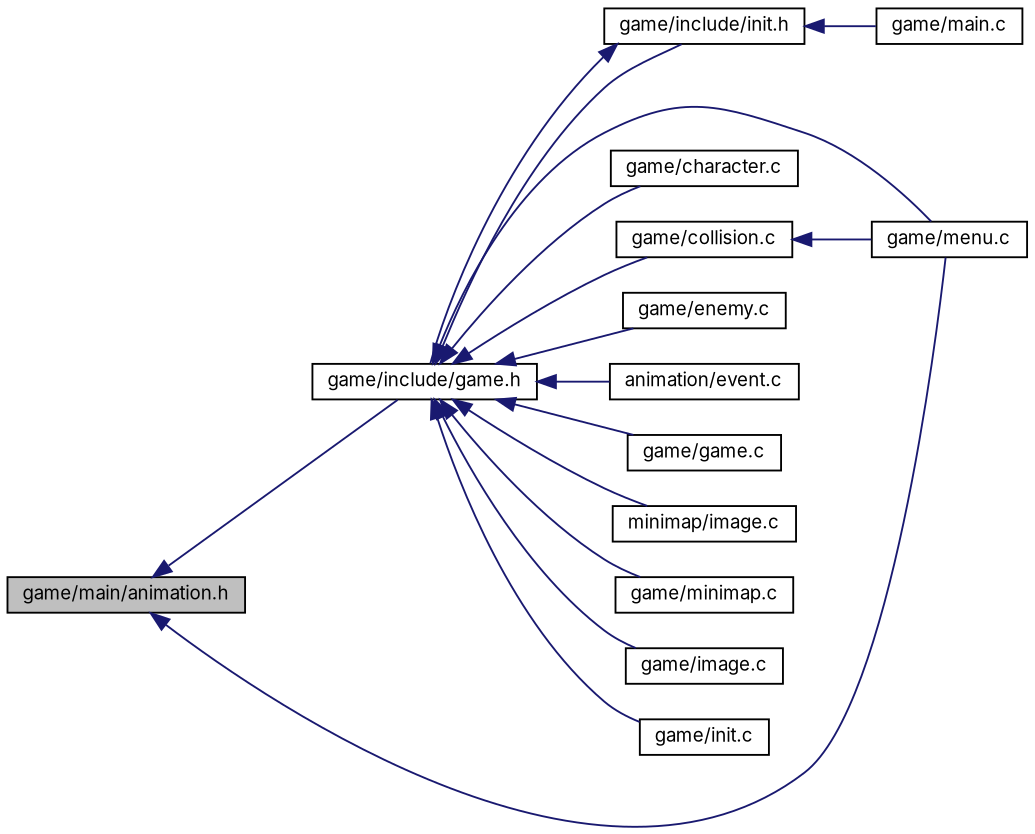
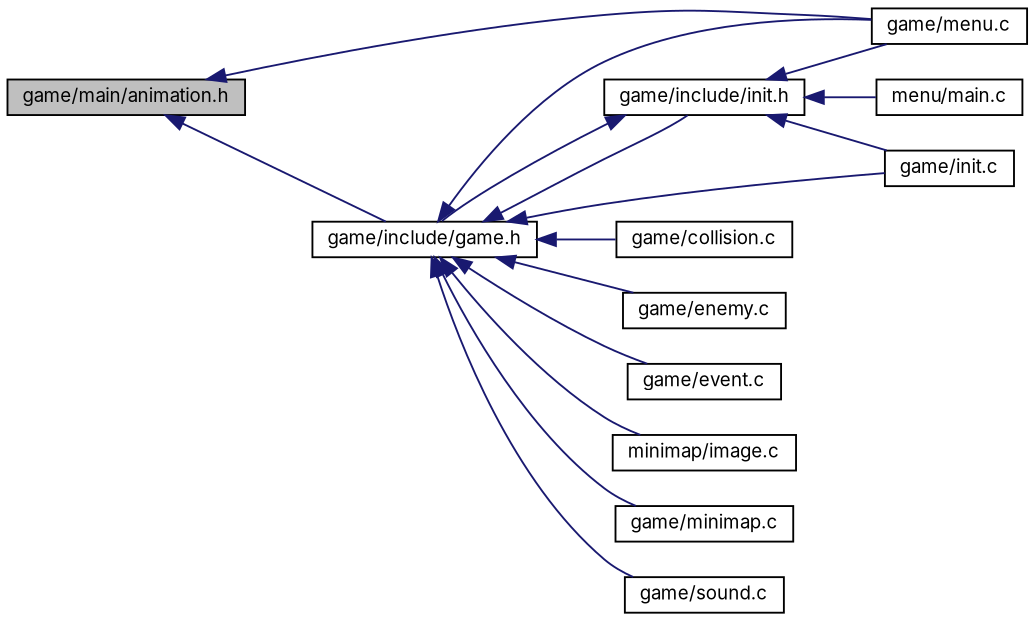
(949, 26) -> (949, 97)
none -> (836, 136)
(704, 168) -> none
(842, 239) -> (836, 59)
(704, 382) -> (704, 382)
(704, 453) -> none
(704, 666) -> (704, 595)
